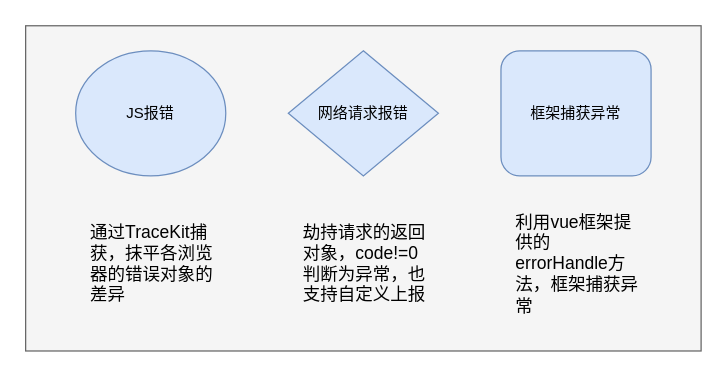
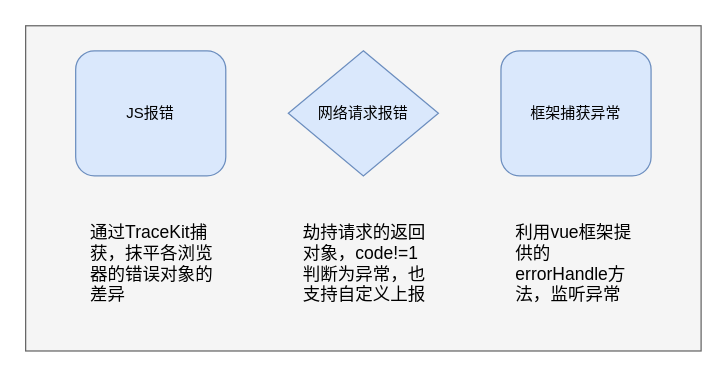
(151, 113) -> (151, 113)
(364, 263) -> (364, 263)
(577, 263) -> (577, 263)
